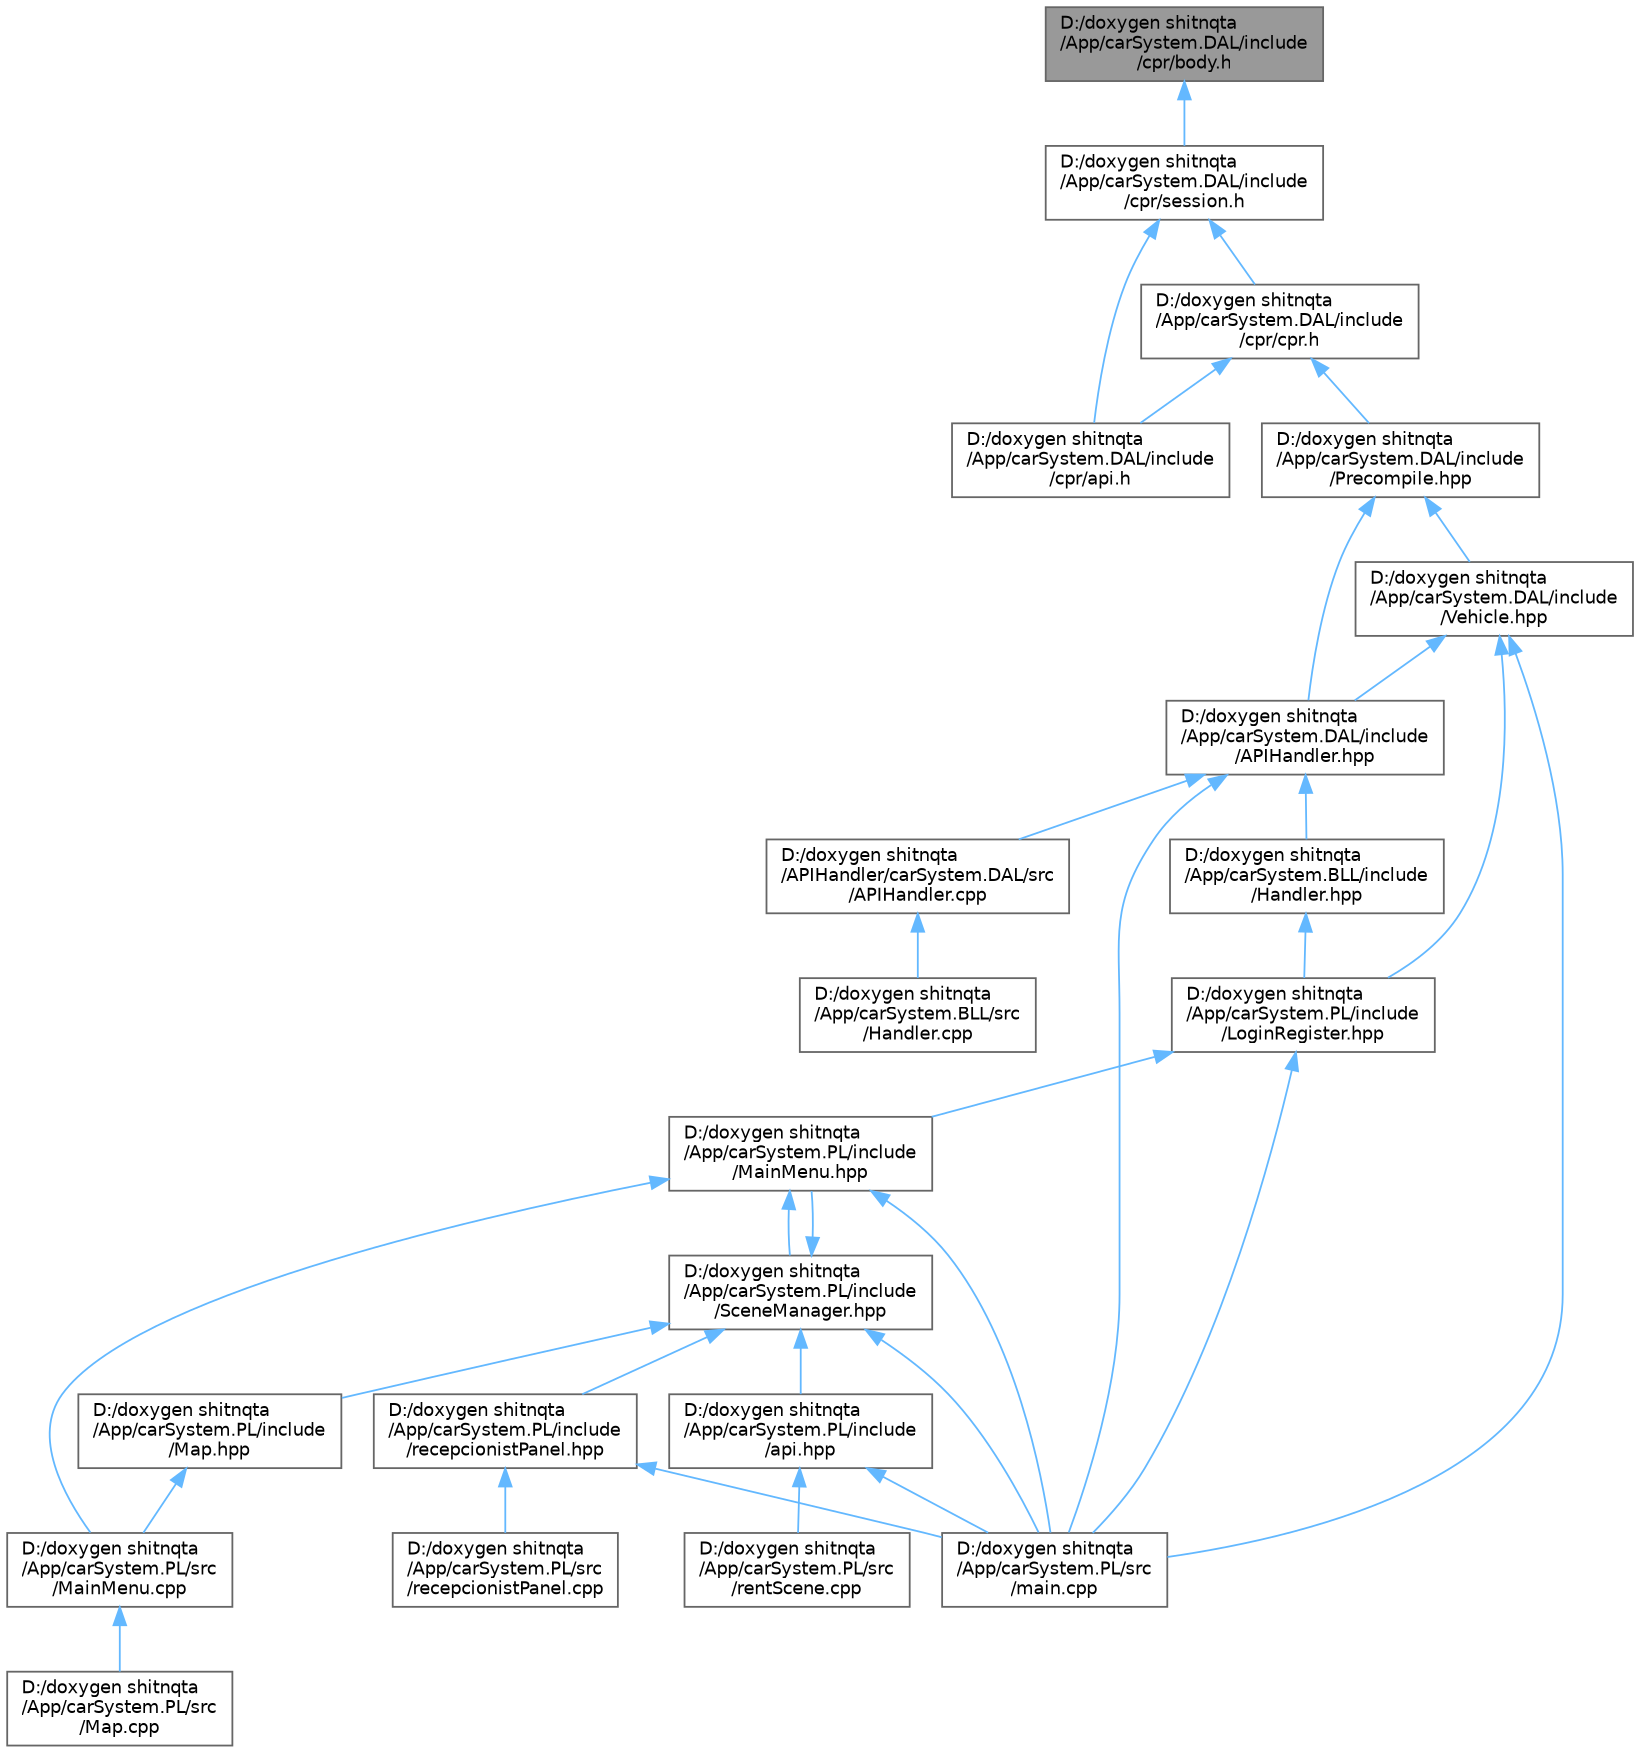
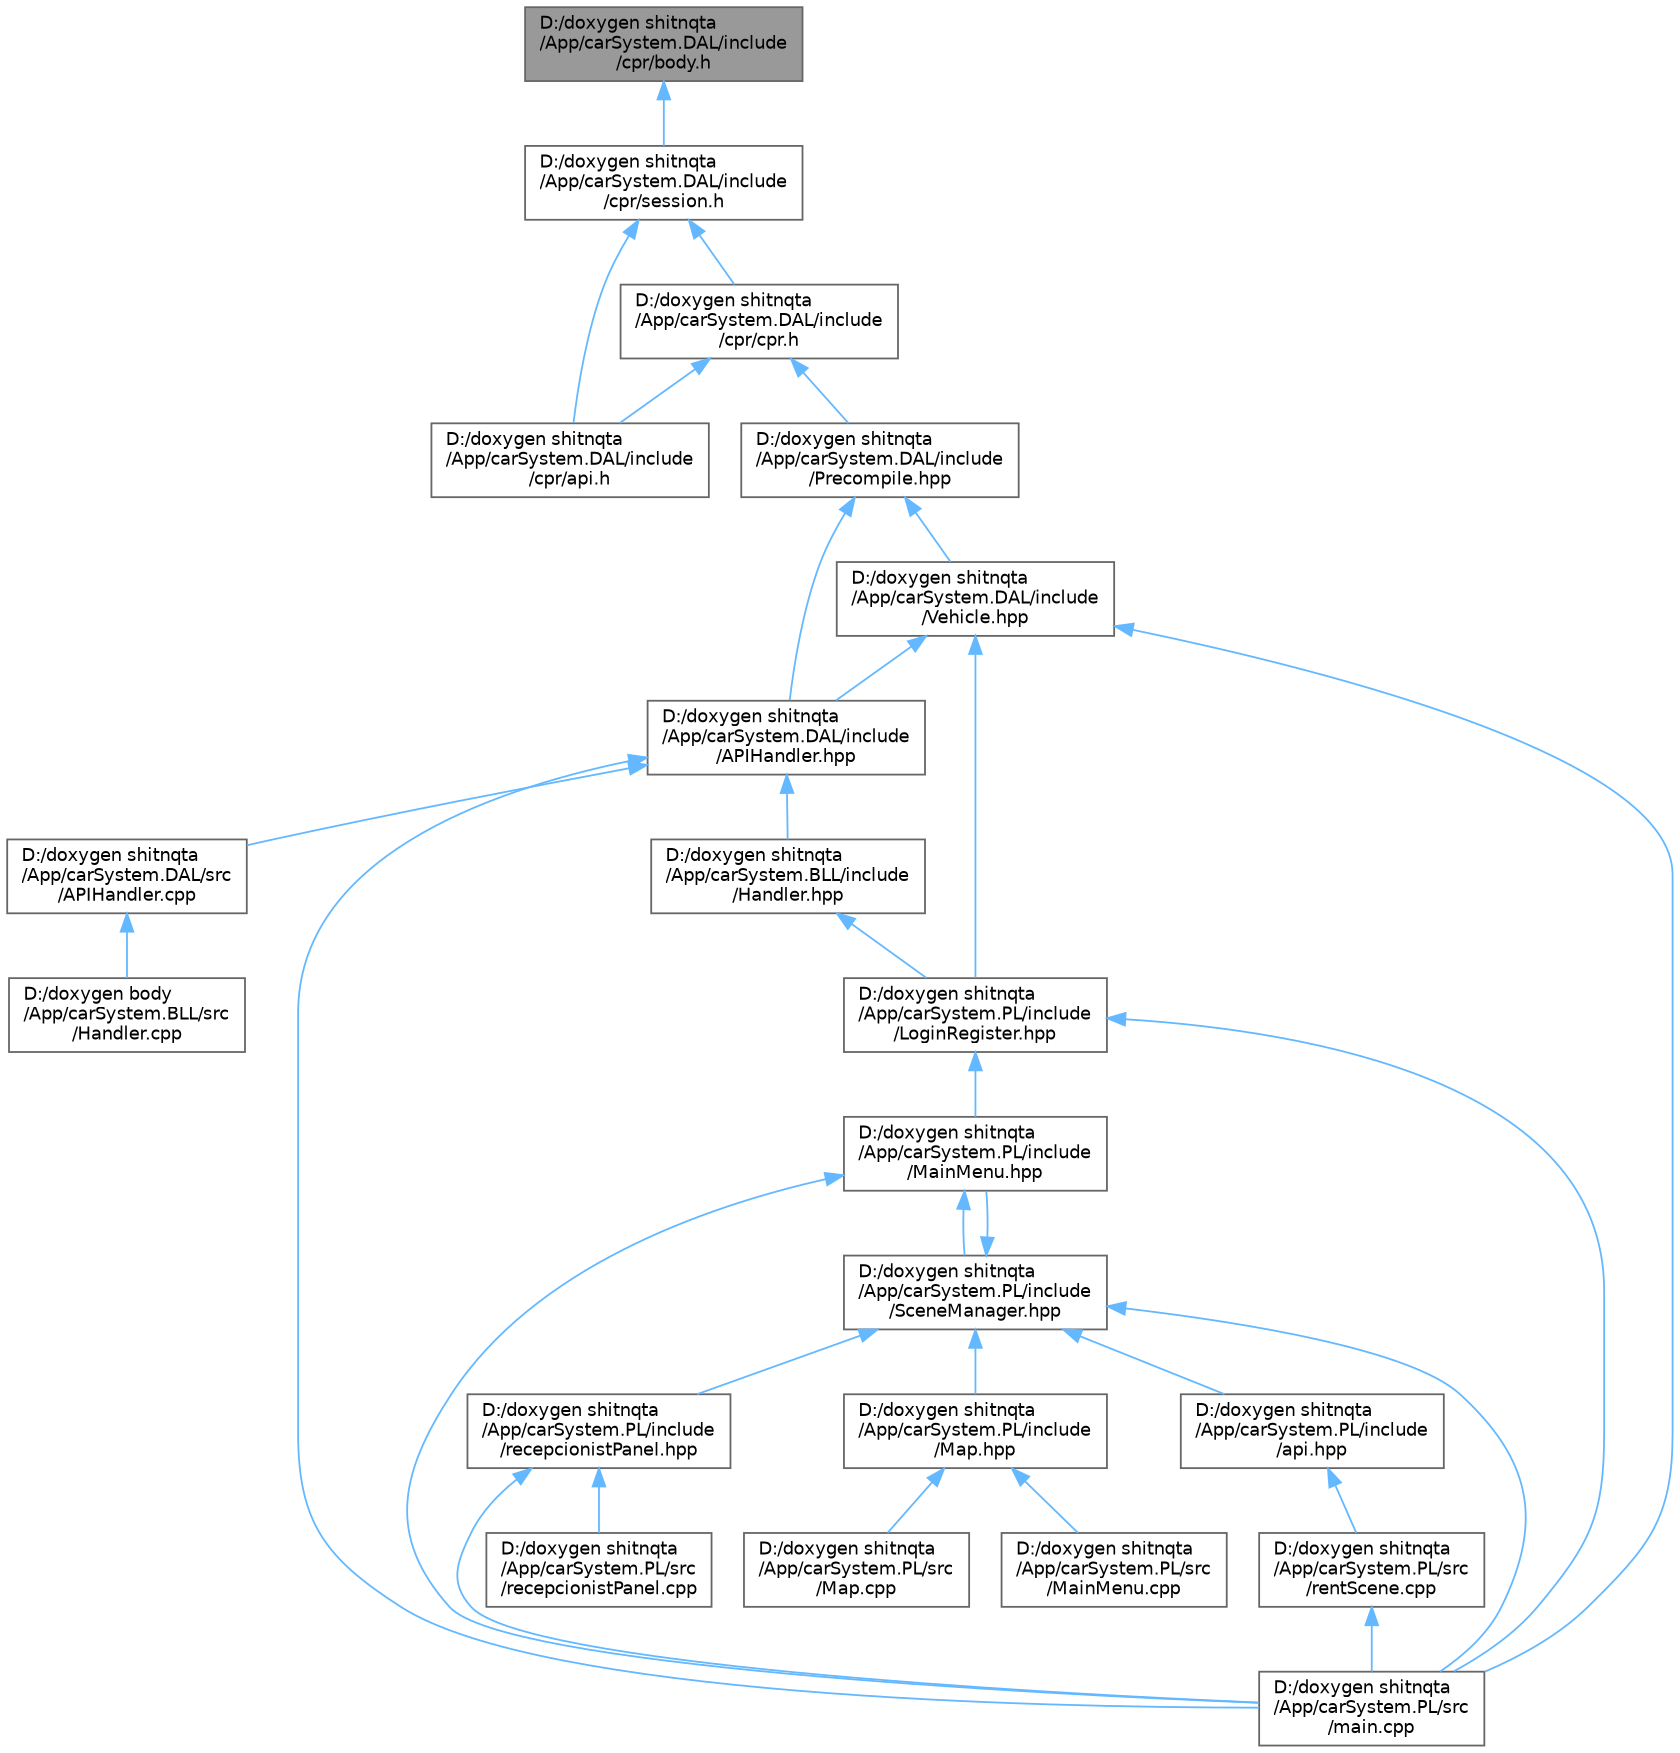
(918, 876) -> (127, 876)
(918, 1015) -> (127, 1015)
(272, 1280) -> none
(936, 1505) -> (1372, 1648)
(120, 1648) -> (910, 1507)
